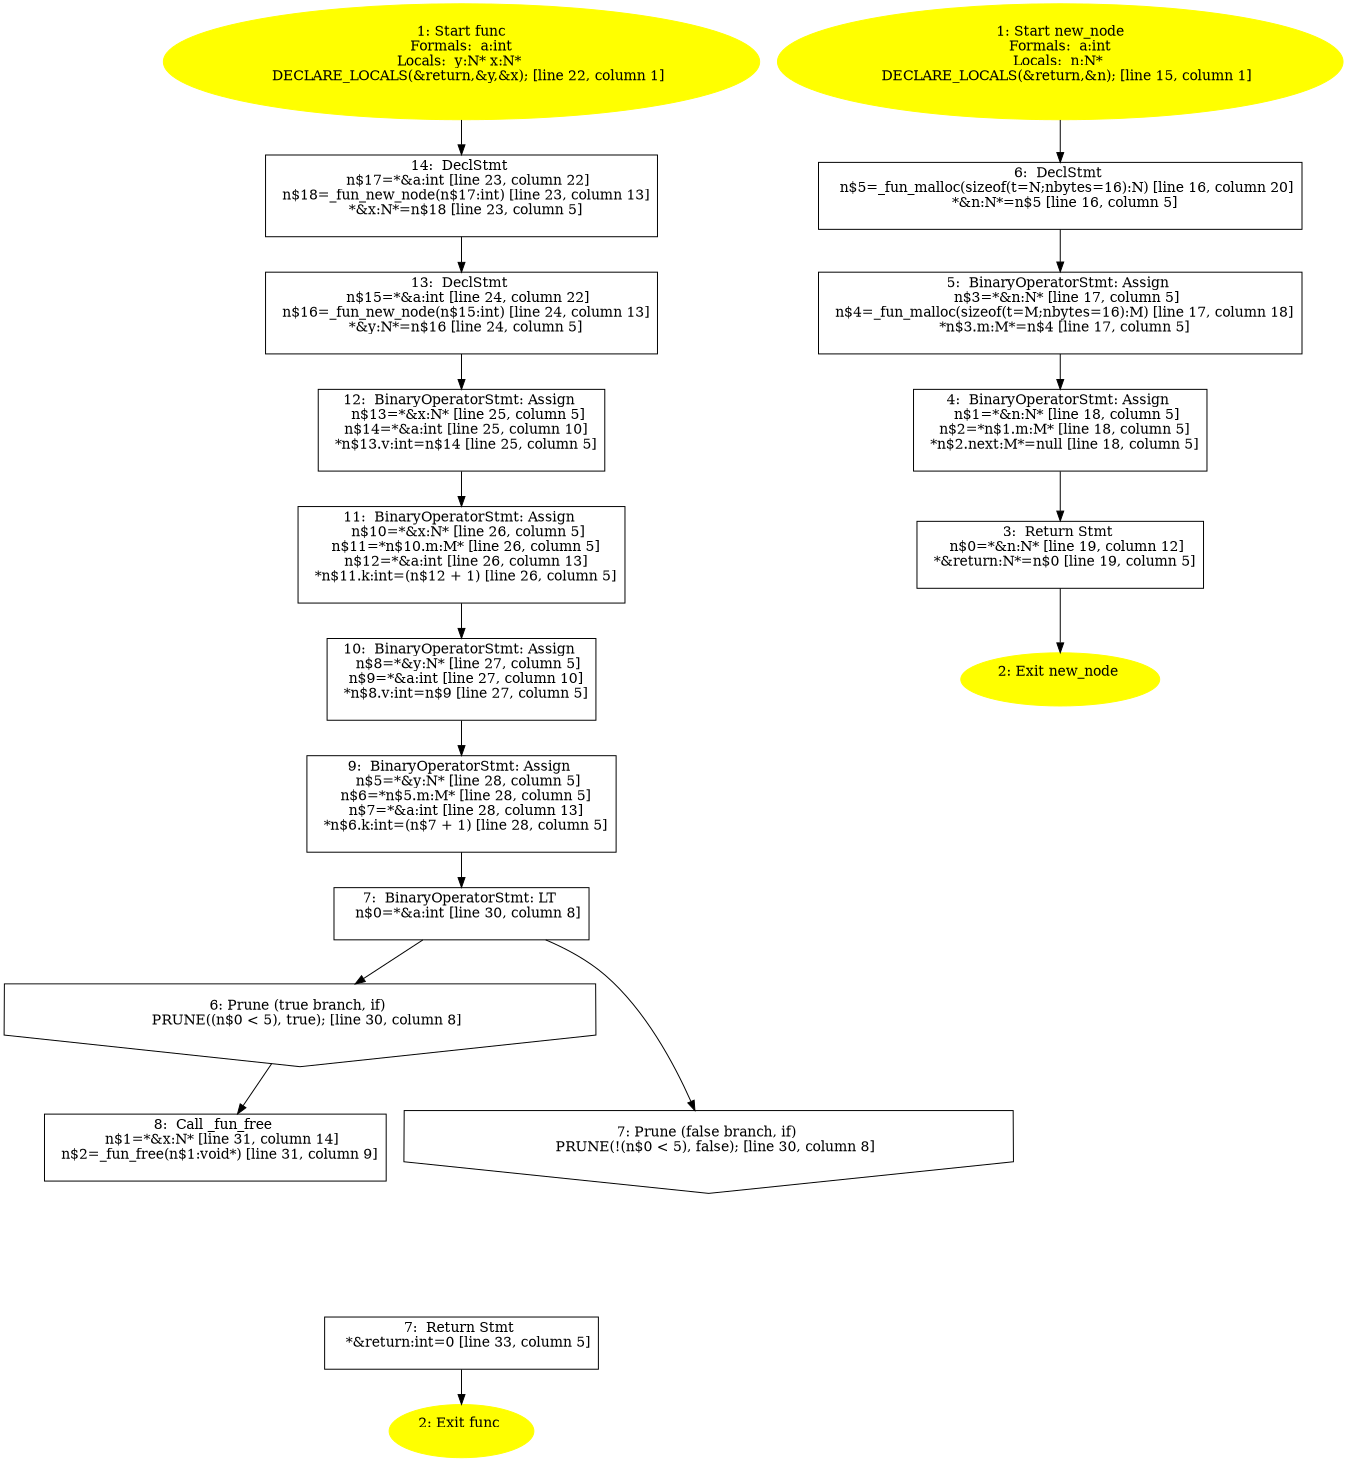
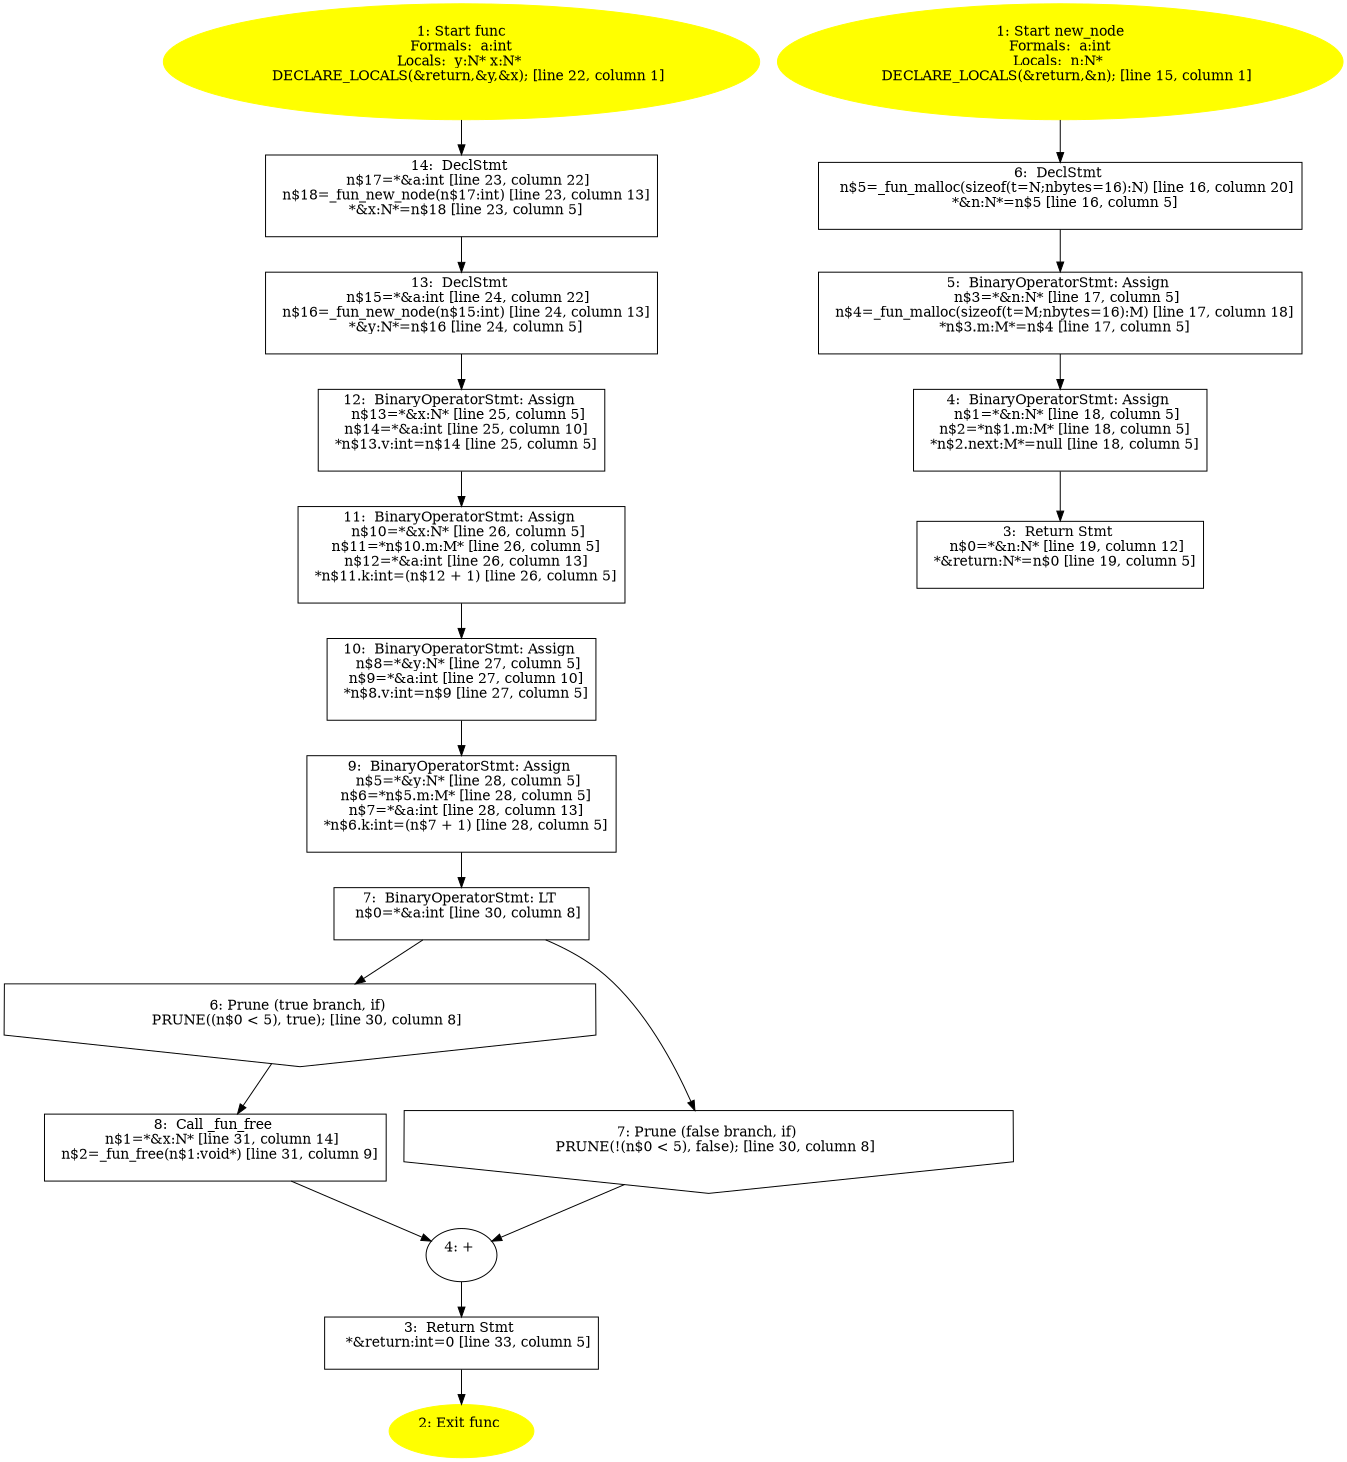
(1060, 679) -> none
none -> (462, 1255)
(462, 1343) -> (462, 1343)
